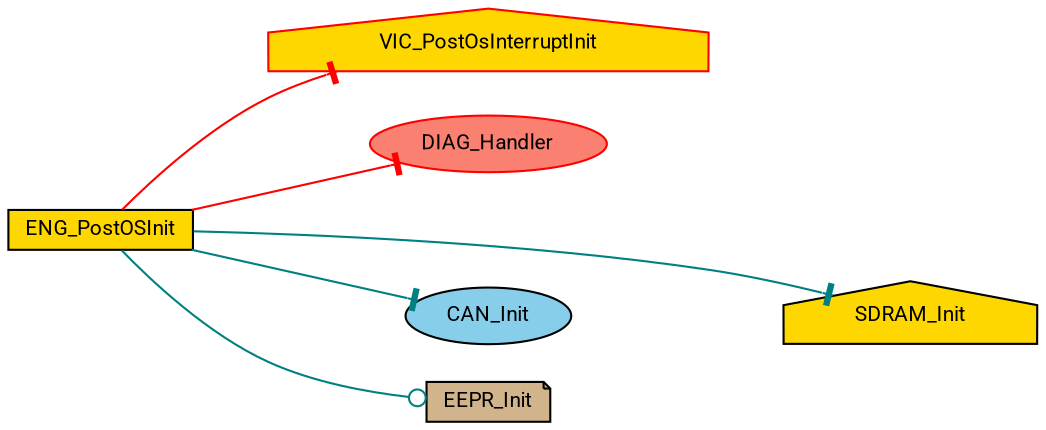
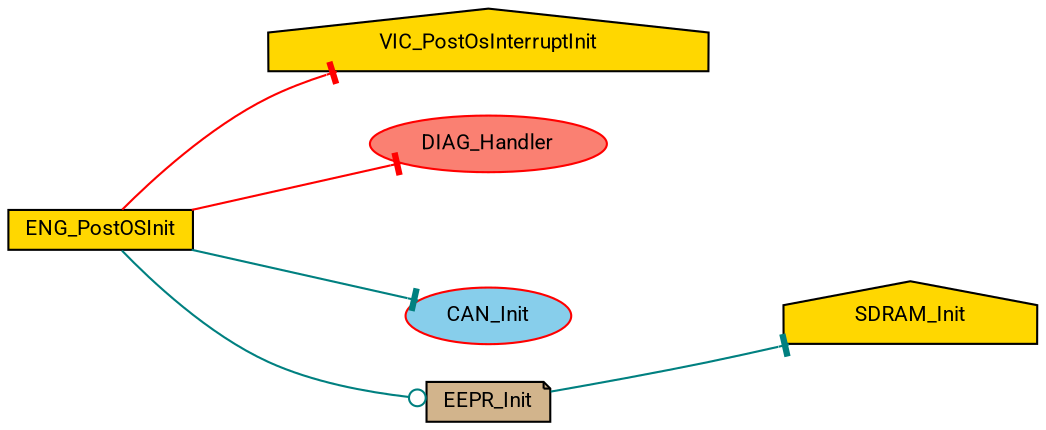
(488, 43) -> (488, 43)
(509, 248) -> (665, 371)
(488, 316) -> (488, 316)
